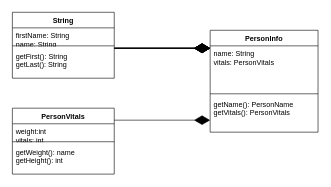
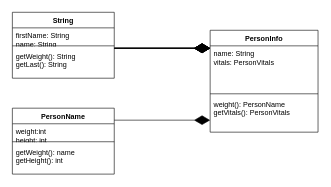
(48, 56) -> (50, 56)
(254, 104) -> (251, 104)
(63, 116) -> (63, 116)
(33, 132) -> (33, 132)
